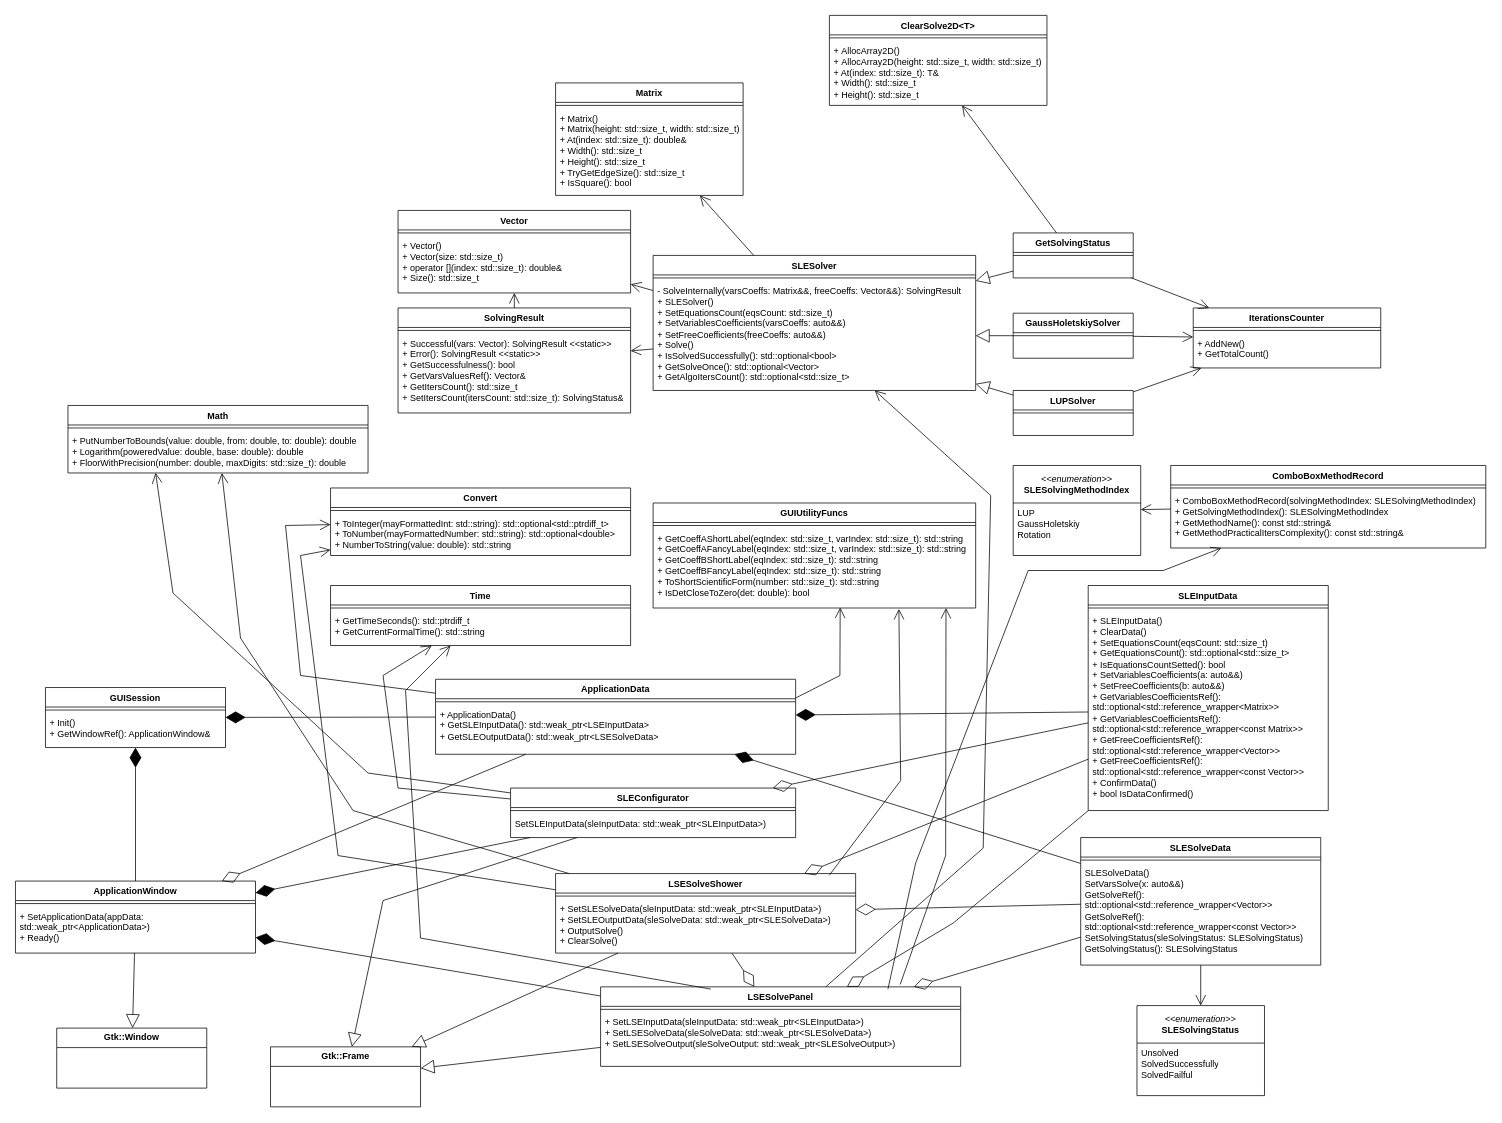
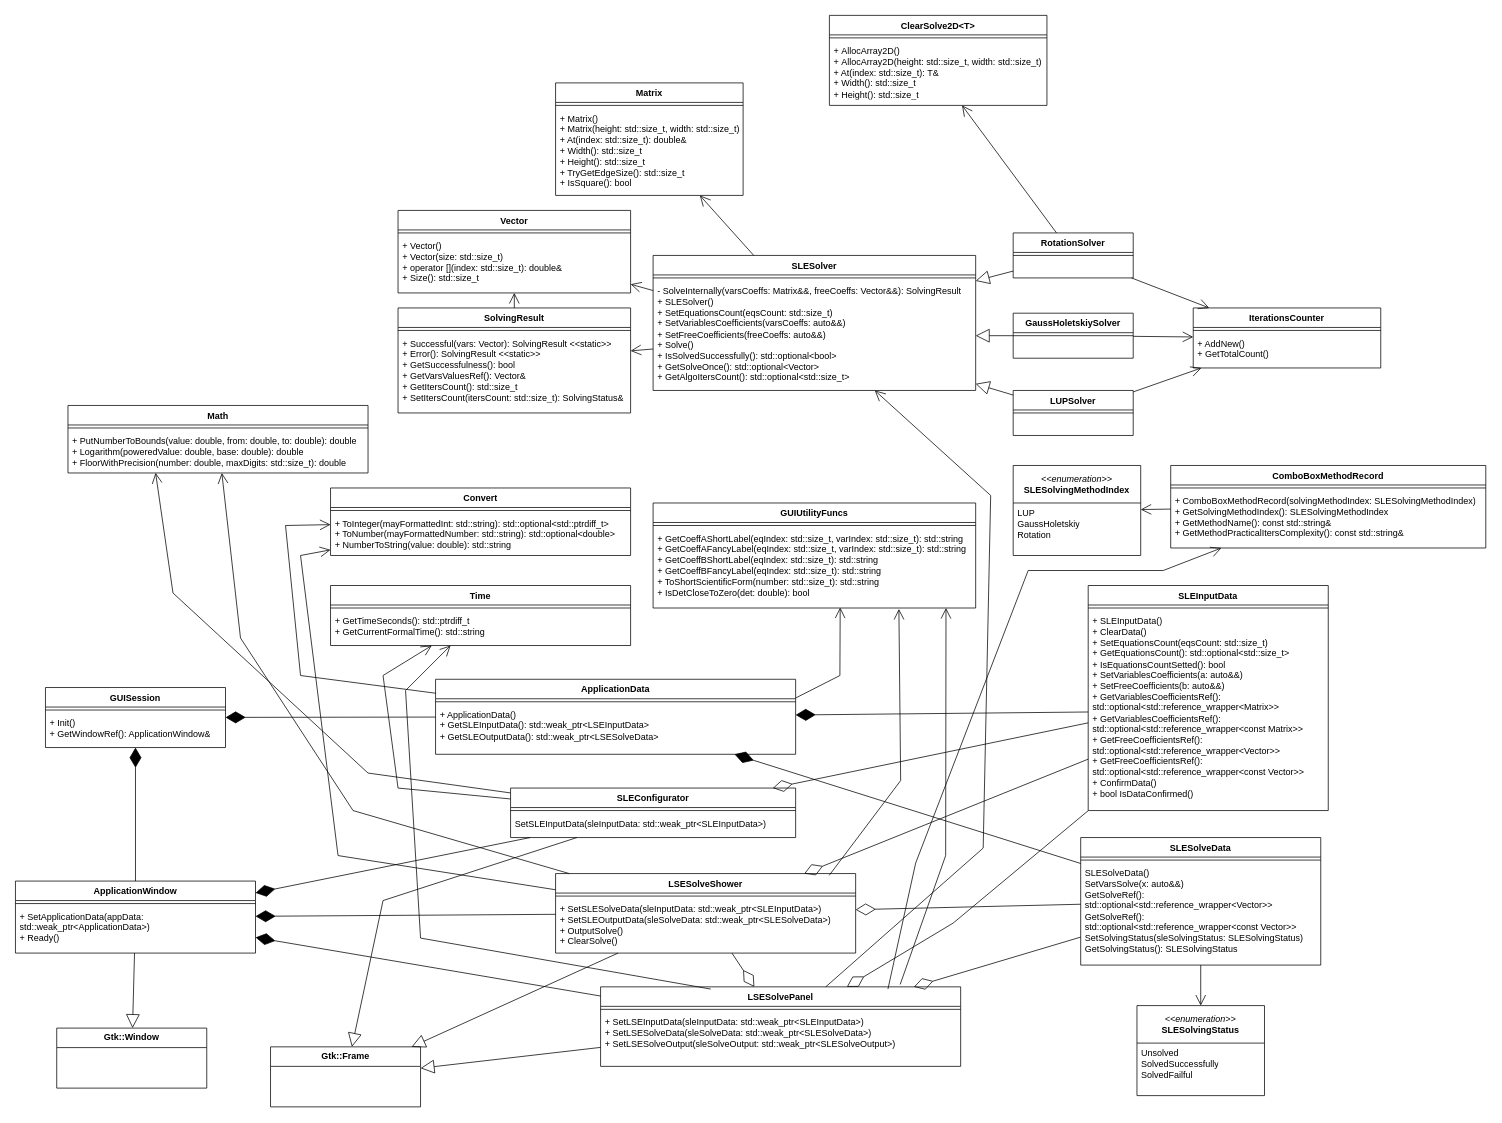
(1073, 244) -> (1073, 244)
(381, 814) -> none
none -> (375, 915)
